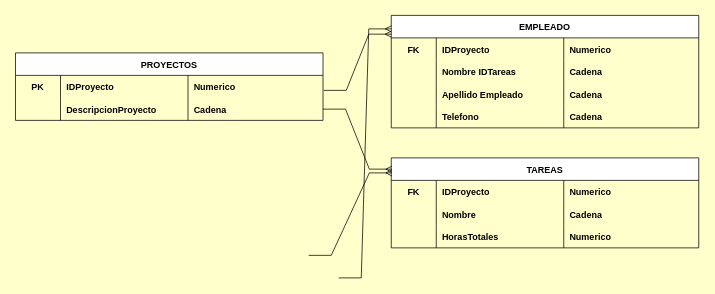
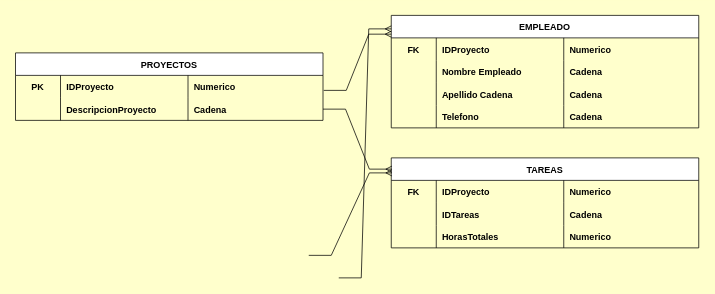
(478, 72) -> (477, 72)
(479, 95) -> (475, 95)
(457, 215) -> (462, 215)
